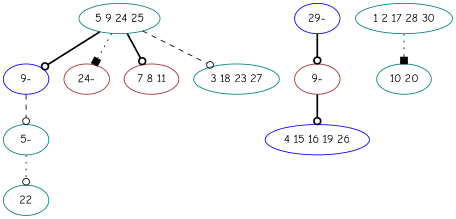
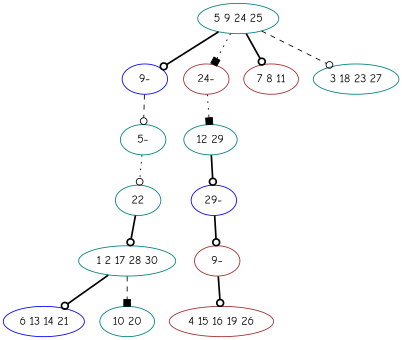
(404, 45) -> (127, 287)
none -> (211, 140)
(317, 140) -> (221, 322)
none -> (133, 227)
none -> (44, 322)
